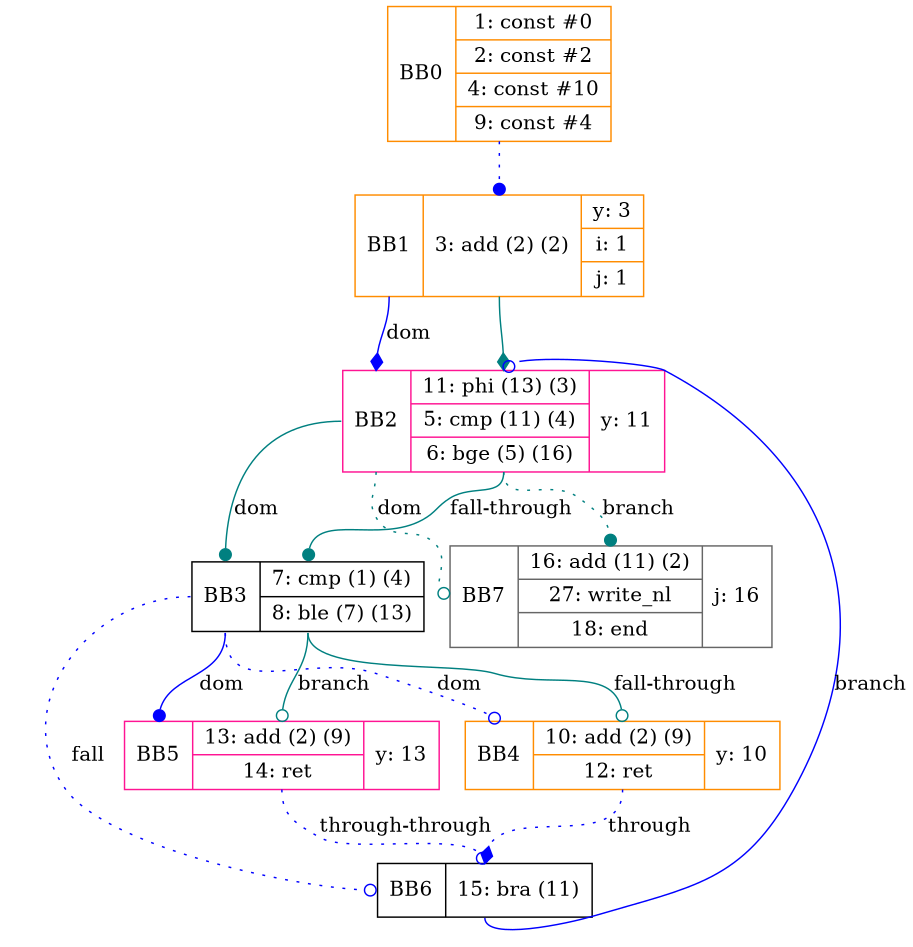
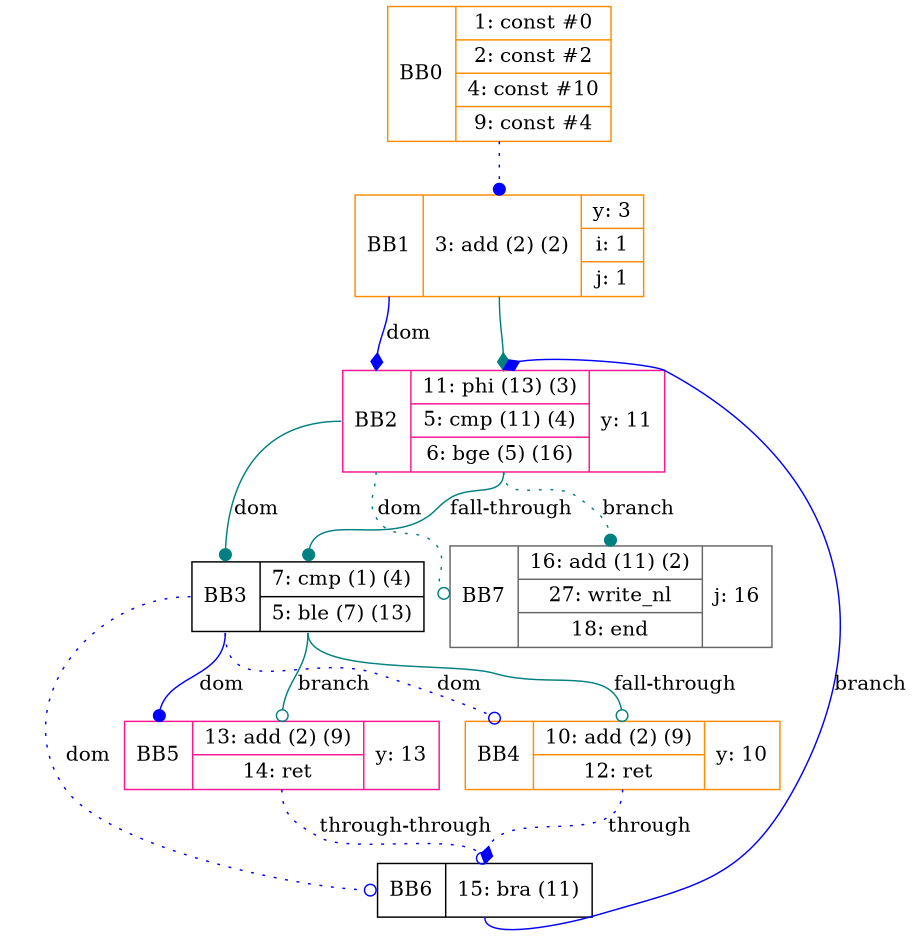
(342, 613) -> (342, 613)
(838, 656) -> (838, 656)
(88, 755) -> (88, 755)
